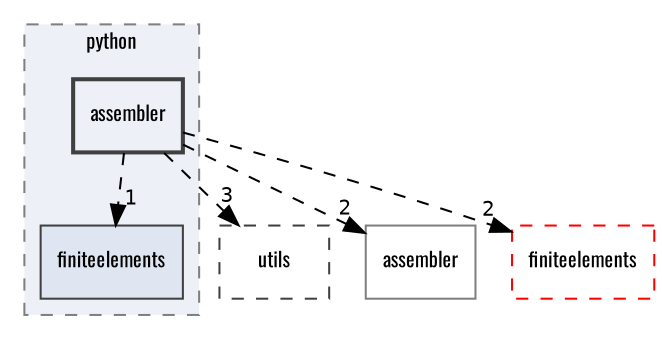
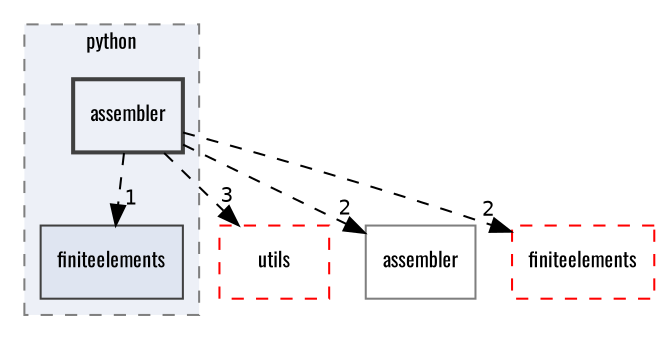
(274, 262) -> (274, 262)
